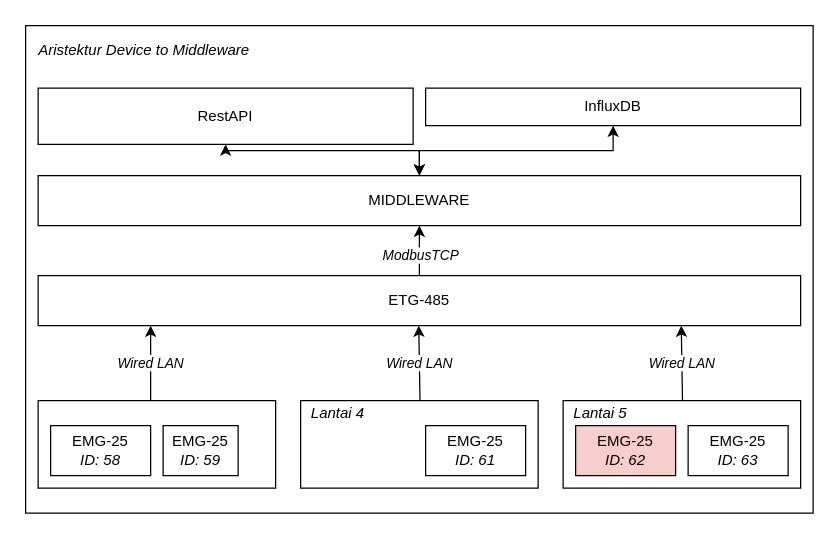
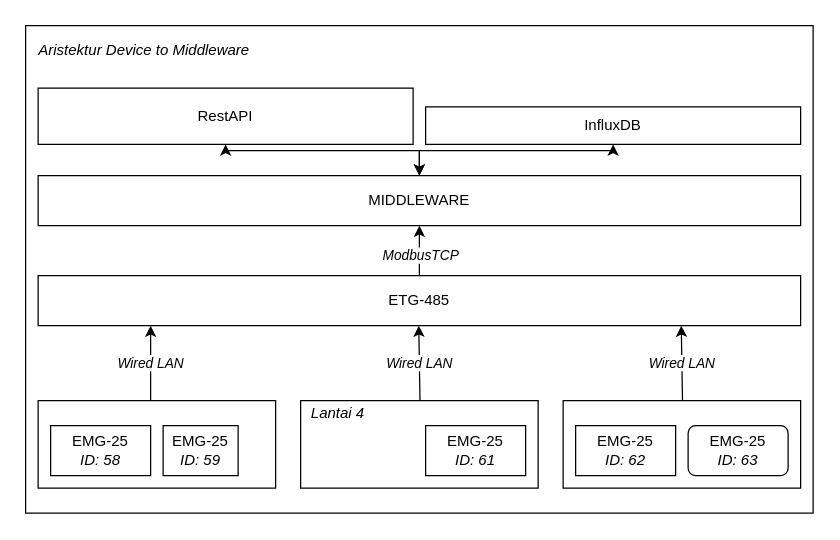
(613, 107) -> (613, 126)
(601, 413) -> none
(626, 451) -> (626, 451)
(738, 451) -> (738, 451)
